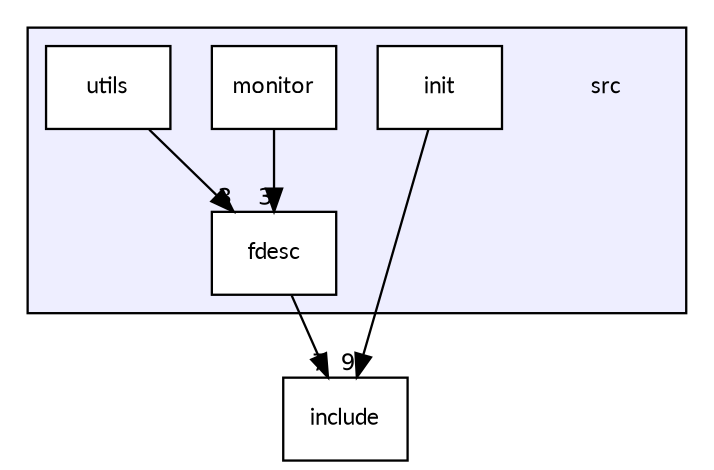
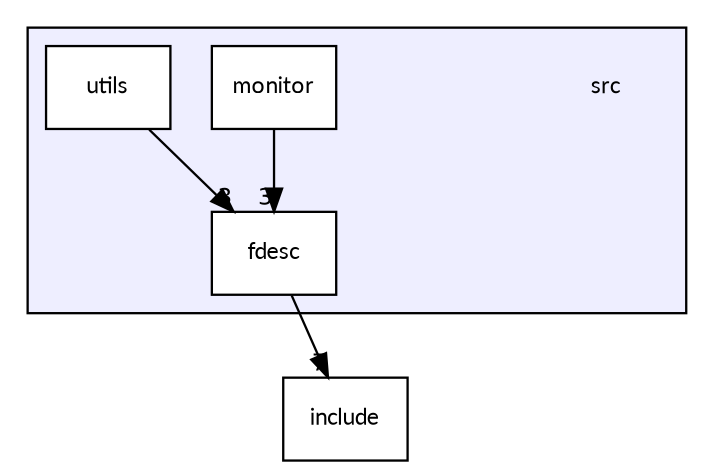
(440, 88) -> none
